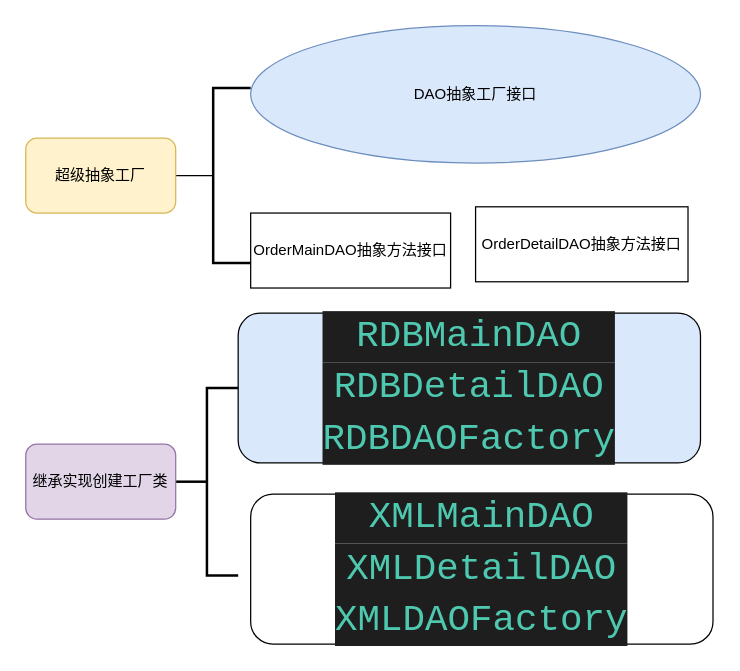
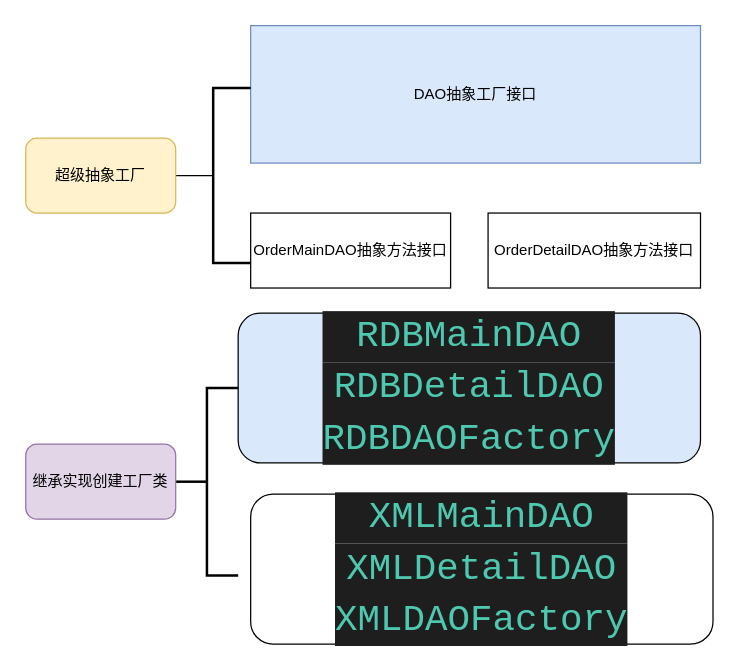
(476, 94) -> (476, 94)
(582, 244) -> (594, 251)
